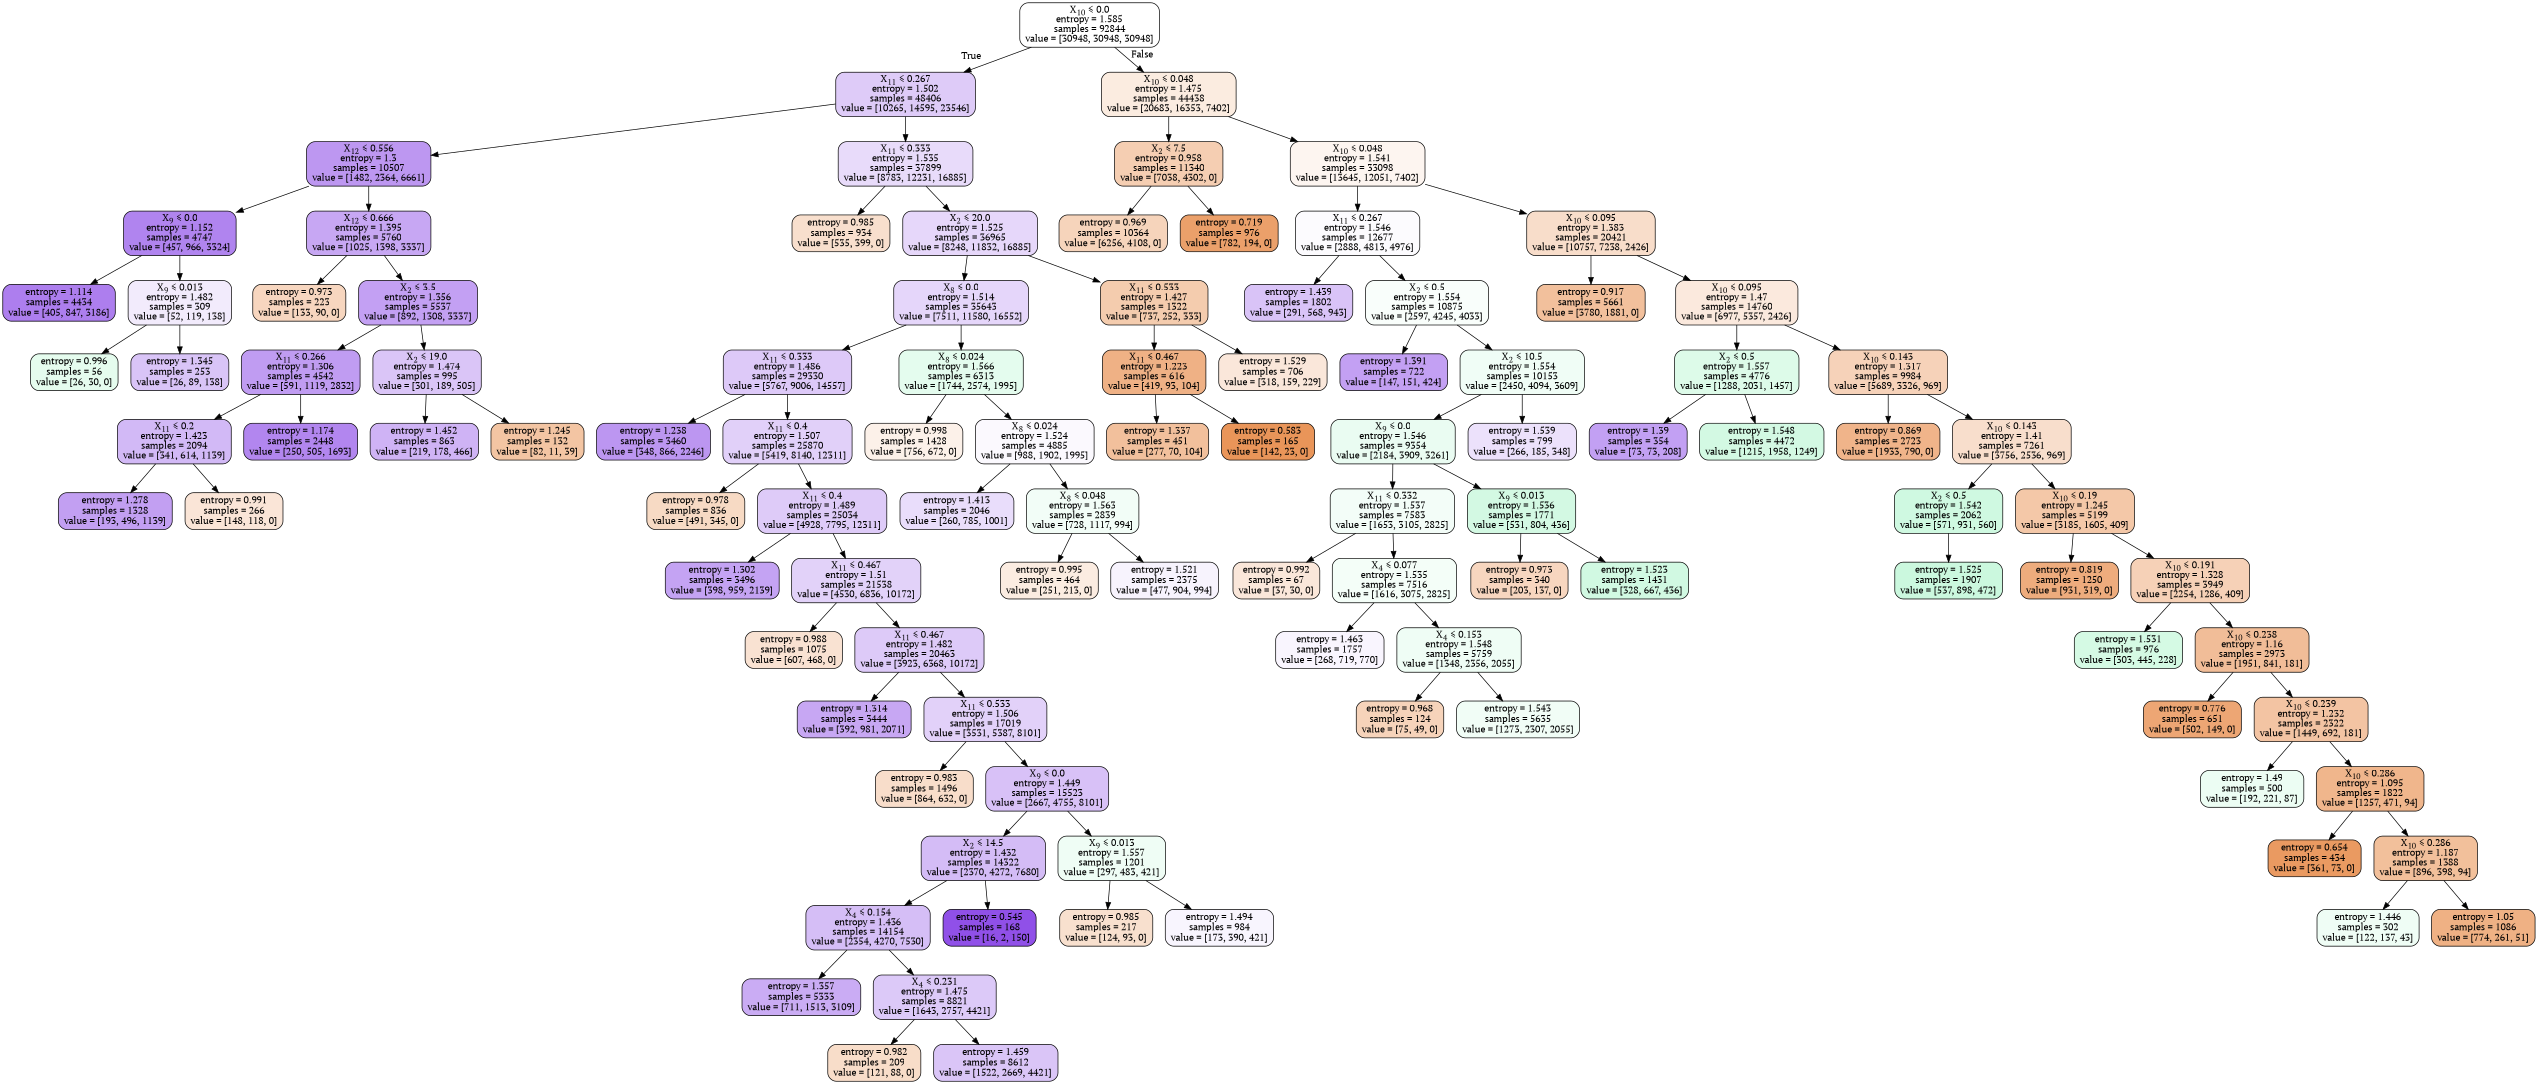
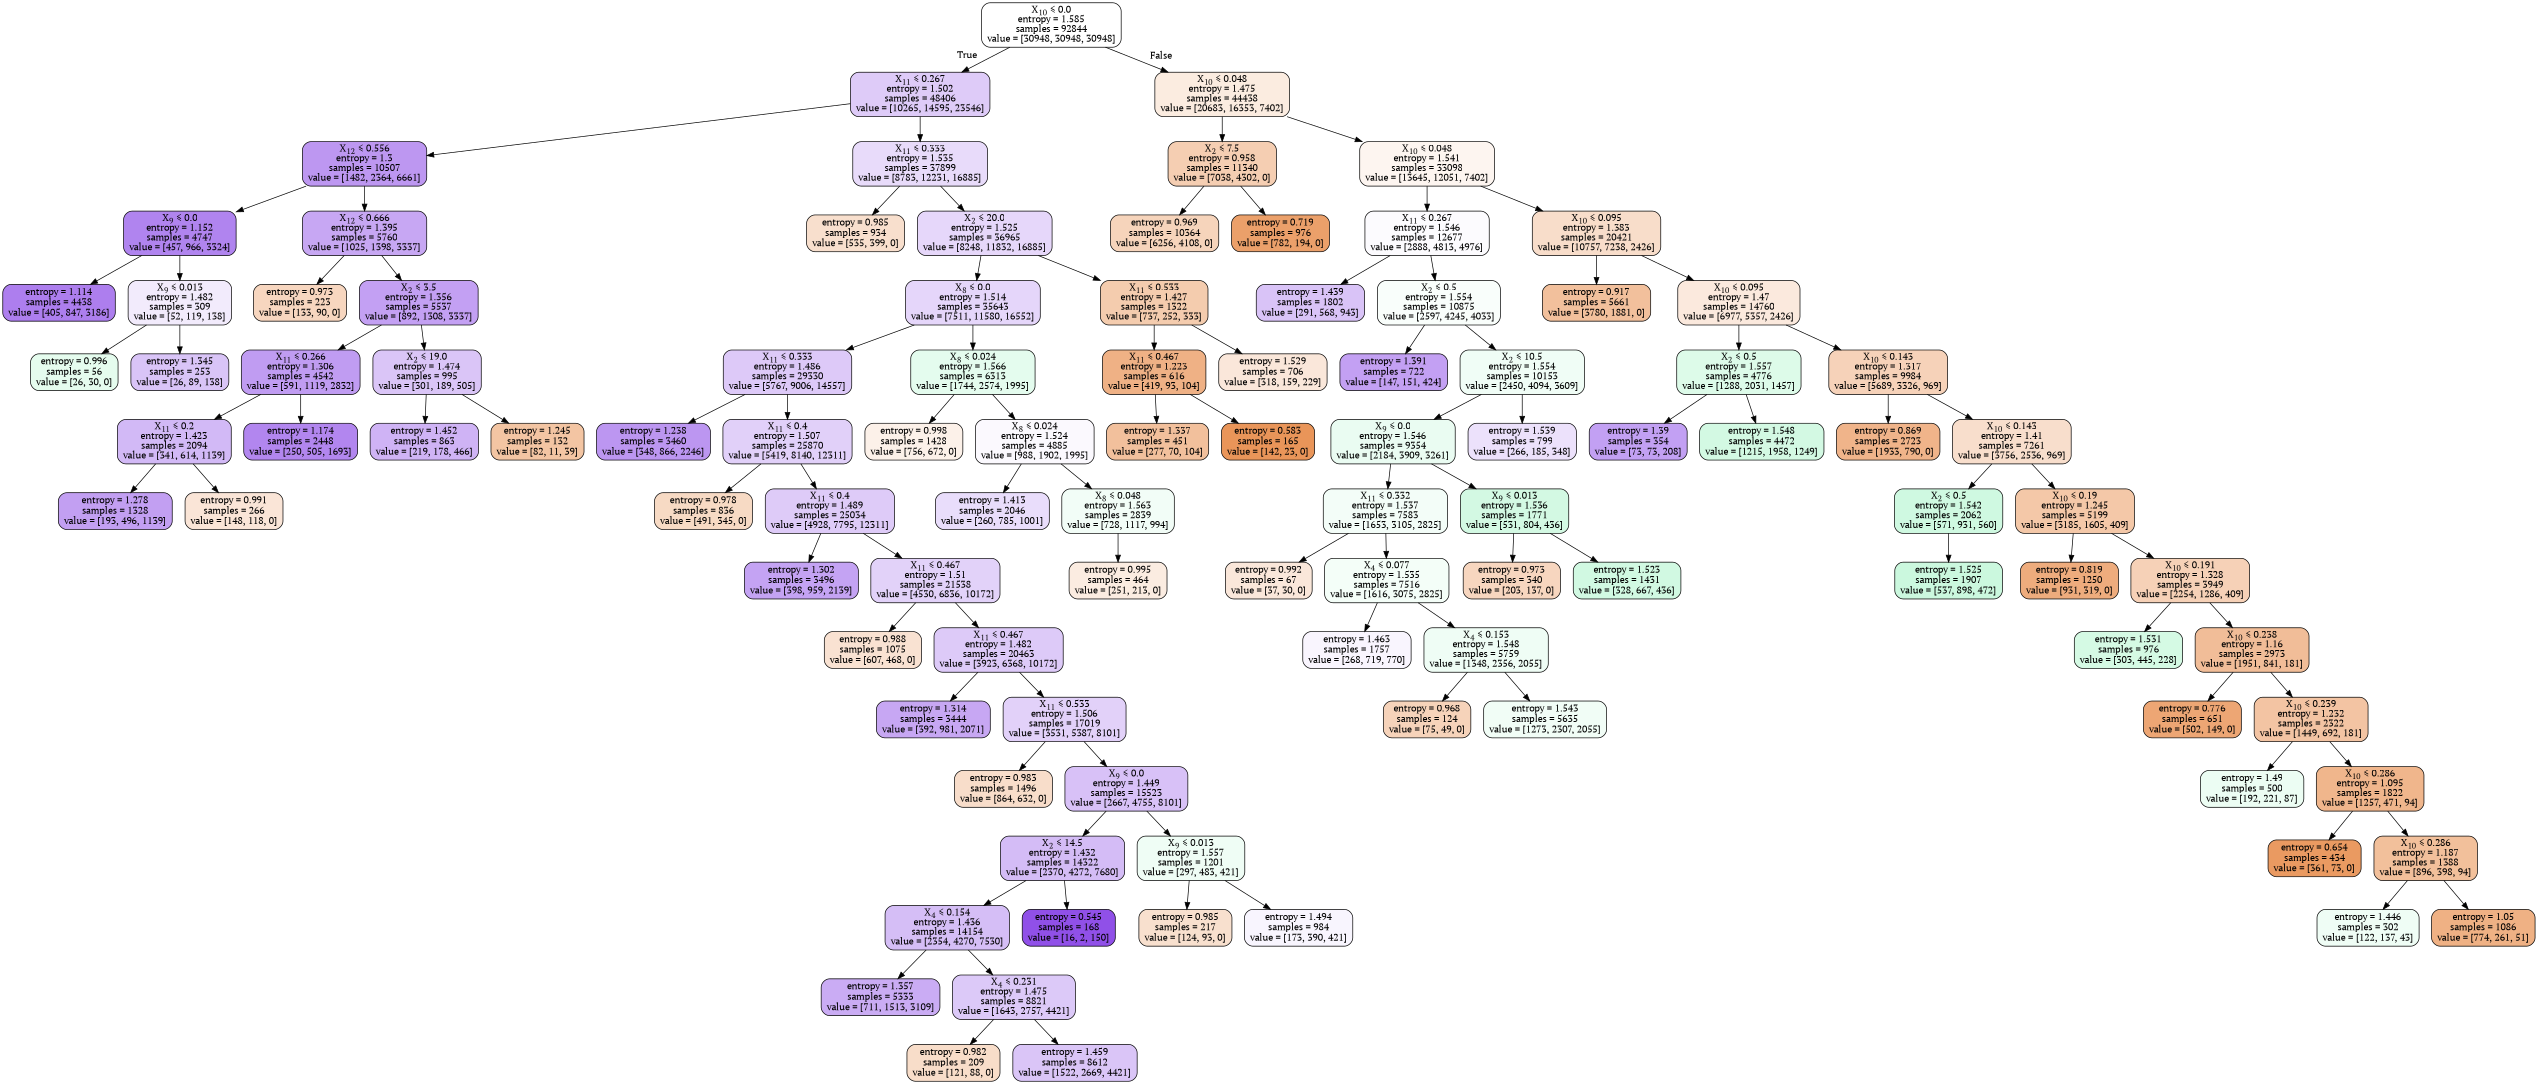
(59, 302) -> (59, 302)
(1165, 581) -> none
